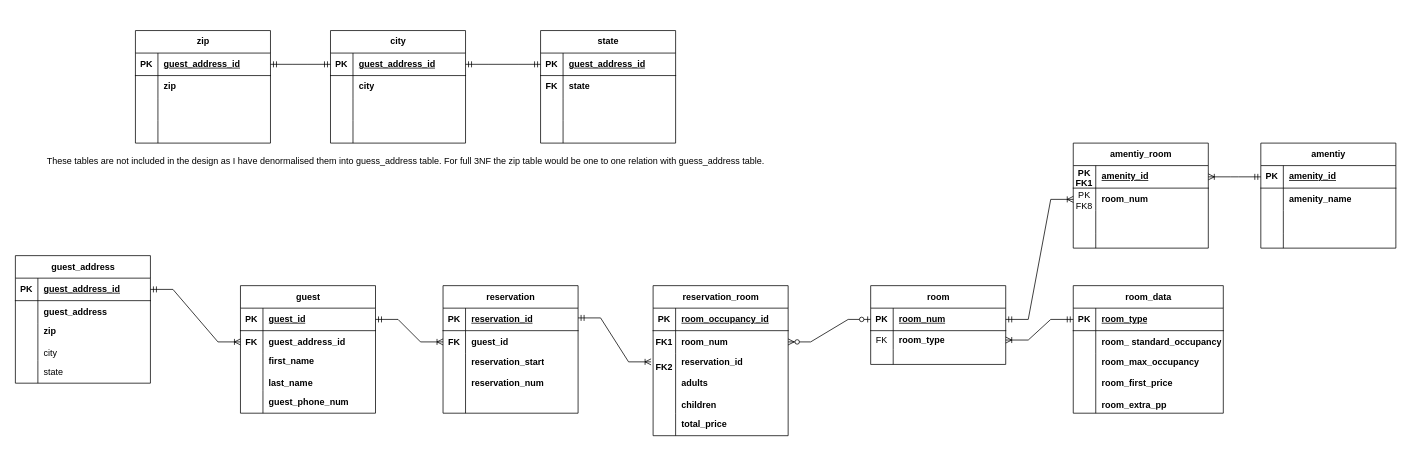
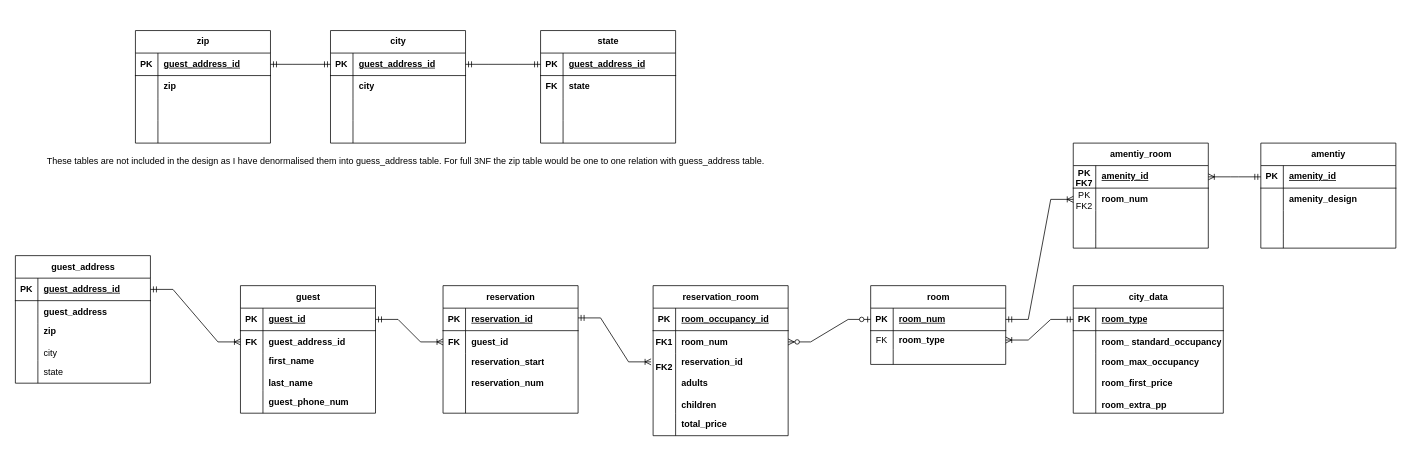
(1084, 177) -> (1084, 177)
(1084, 199) -> (1084, 199)
(1318, 199) -> (1322, 199)
(1148, 297) -> (1148, 297)
